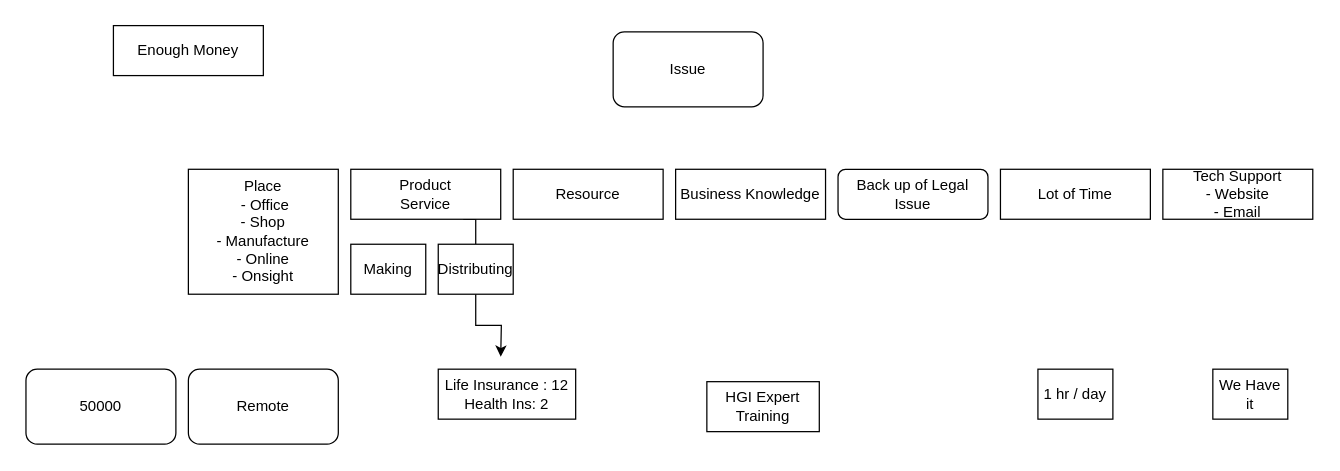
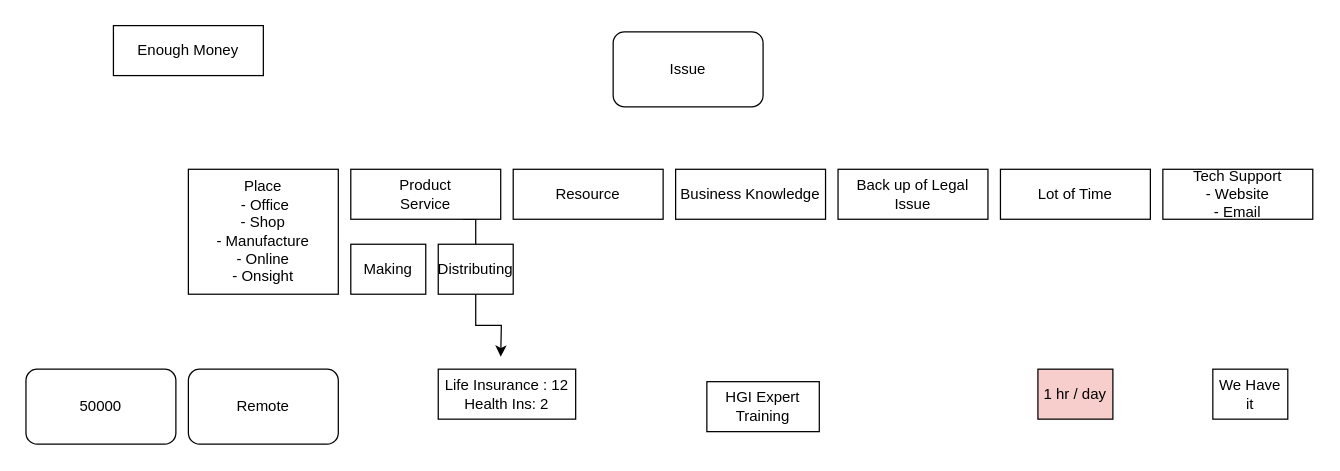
(913, 194) -> (913, 194)
(1076, 394) -> (1076, 394)
